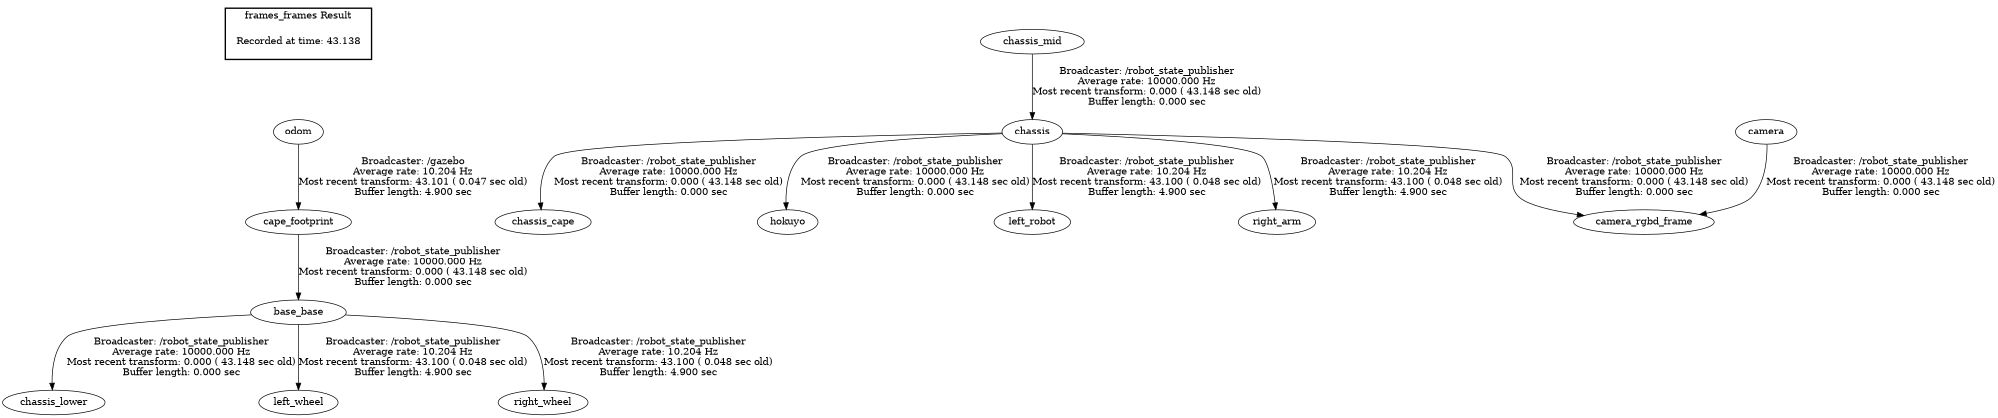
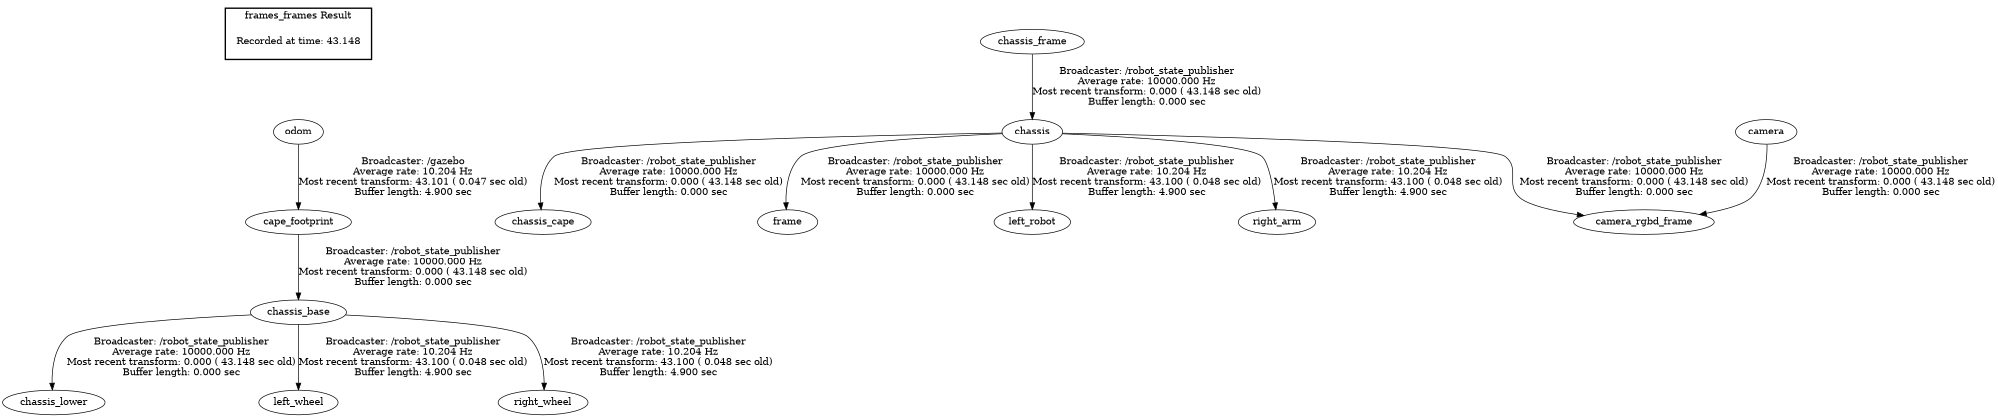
(298, 42) -> (298, 42)
(1032, 42) -> (1032, 42)
(788, 222) -> (788, 222)
(298, 312) -> (298, 312)
